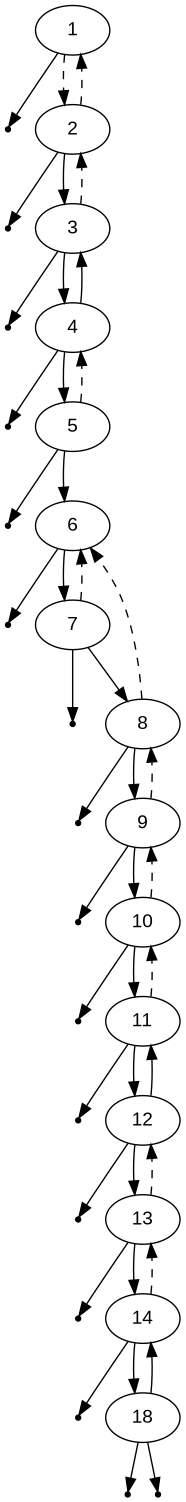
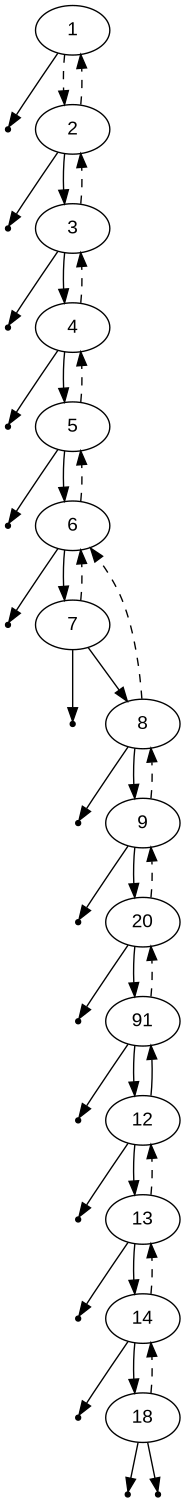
(82, 285) -> (82, 285)
none -> (82, 483)
(143, 922) -> (143, 922)
(143, 1021) -> (143, 1021)
(152, 1375) -> (152, 1375)
